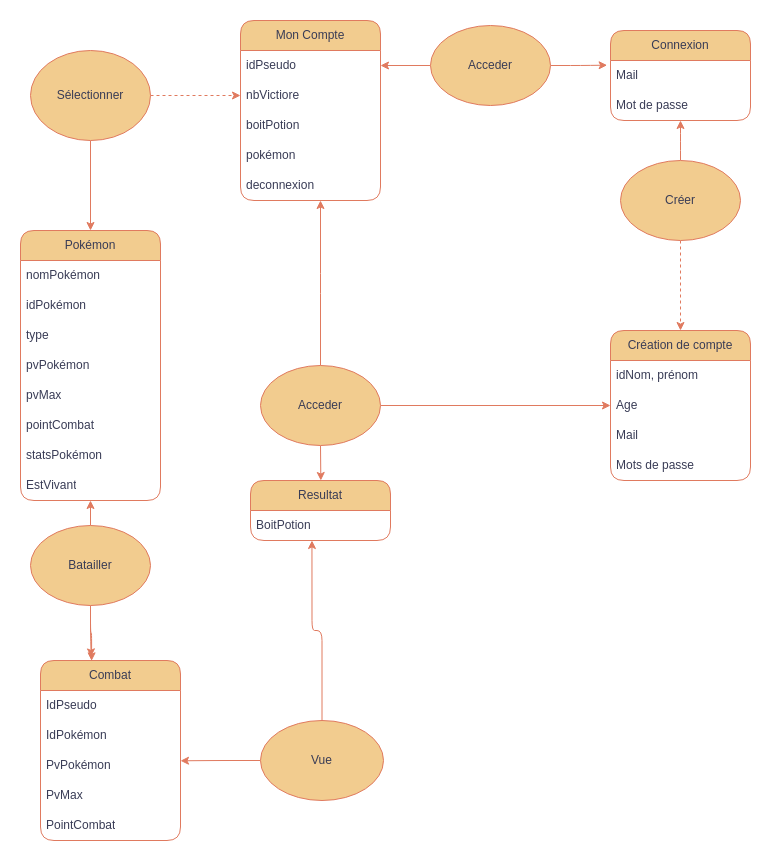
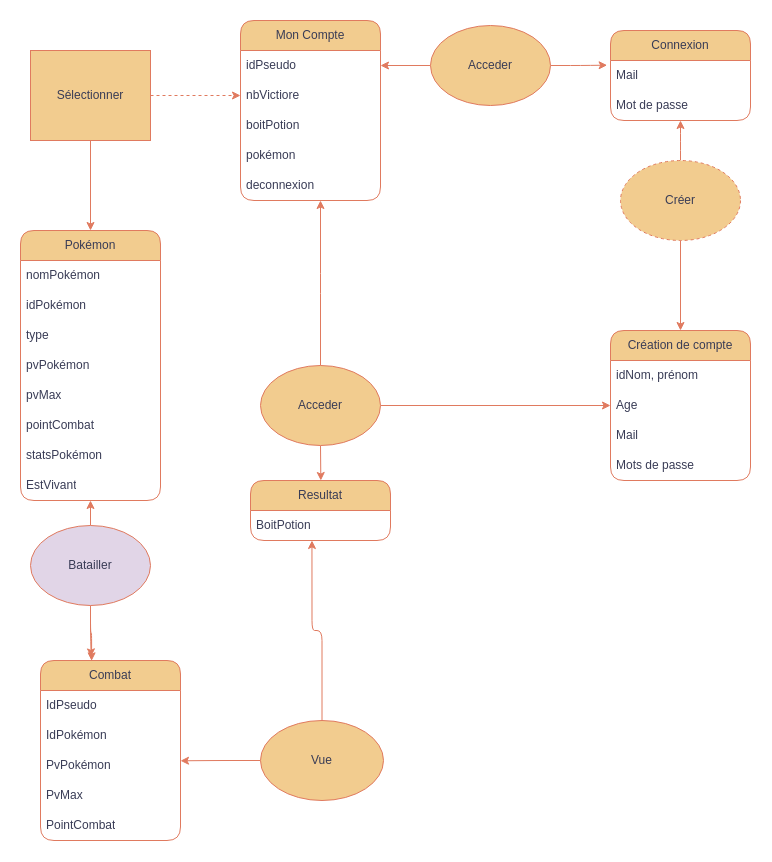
(91, 96) -> (91, 96)
(681, 201) -> (681, 201)
(681, 282) -> (681, 282)
(91, 566) -> (91, 566)
